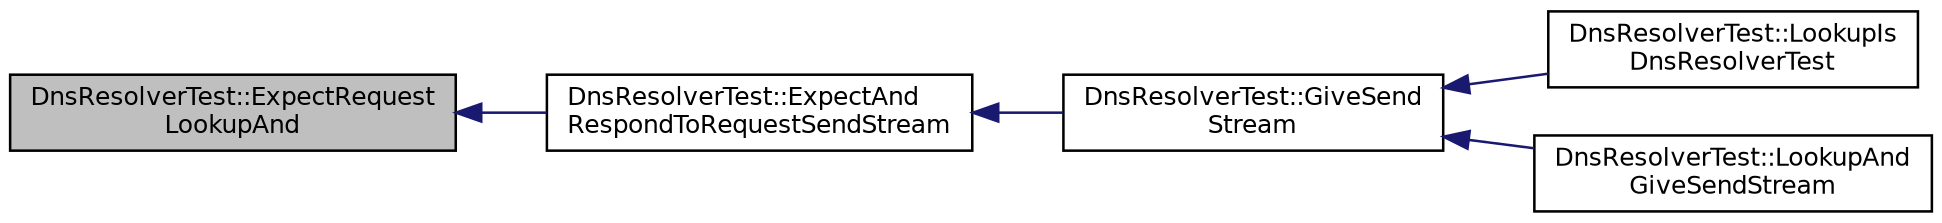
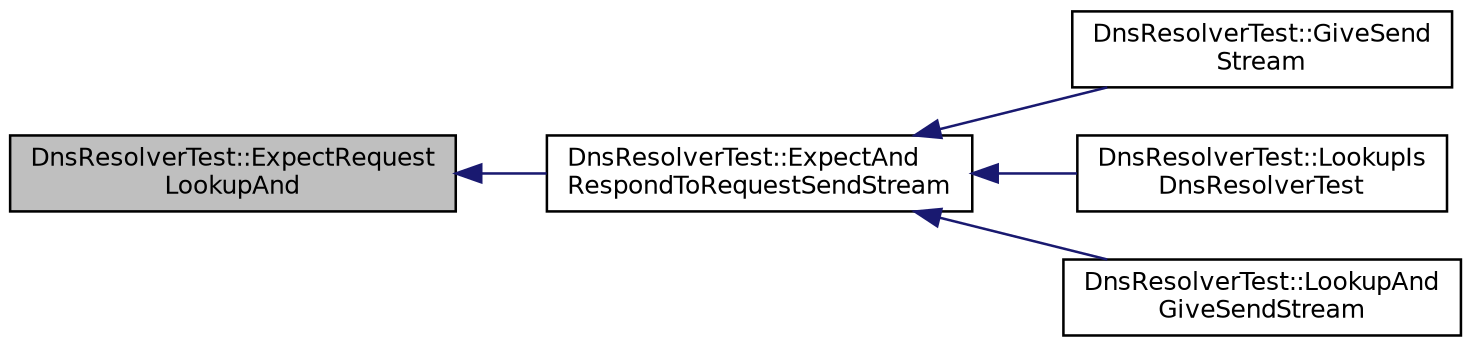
(1508, 79) -> (1037, 173)
(1502, 144) -> (1023, 239)
